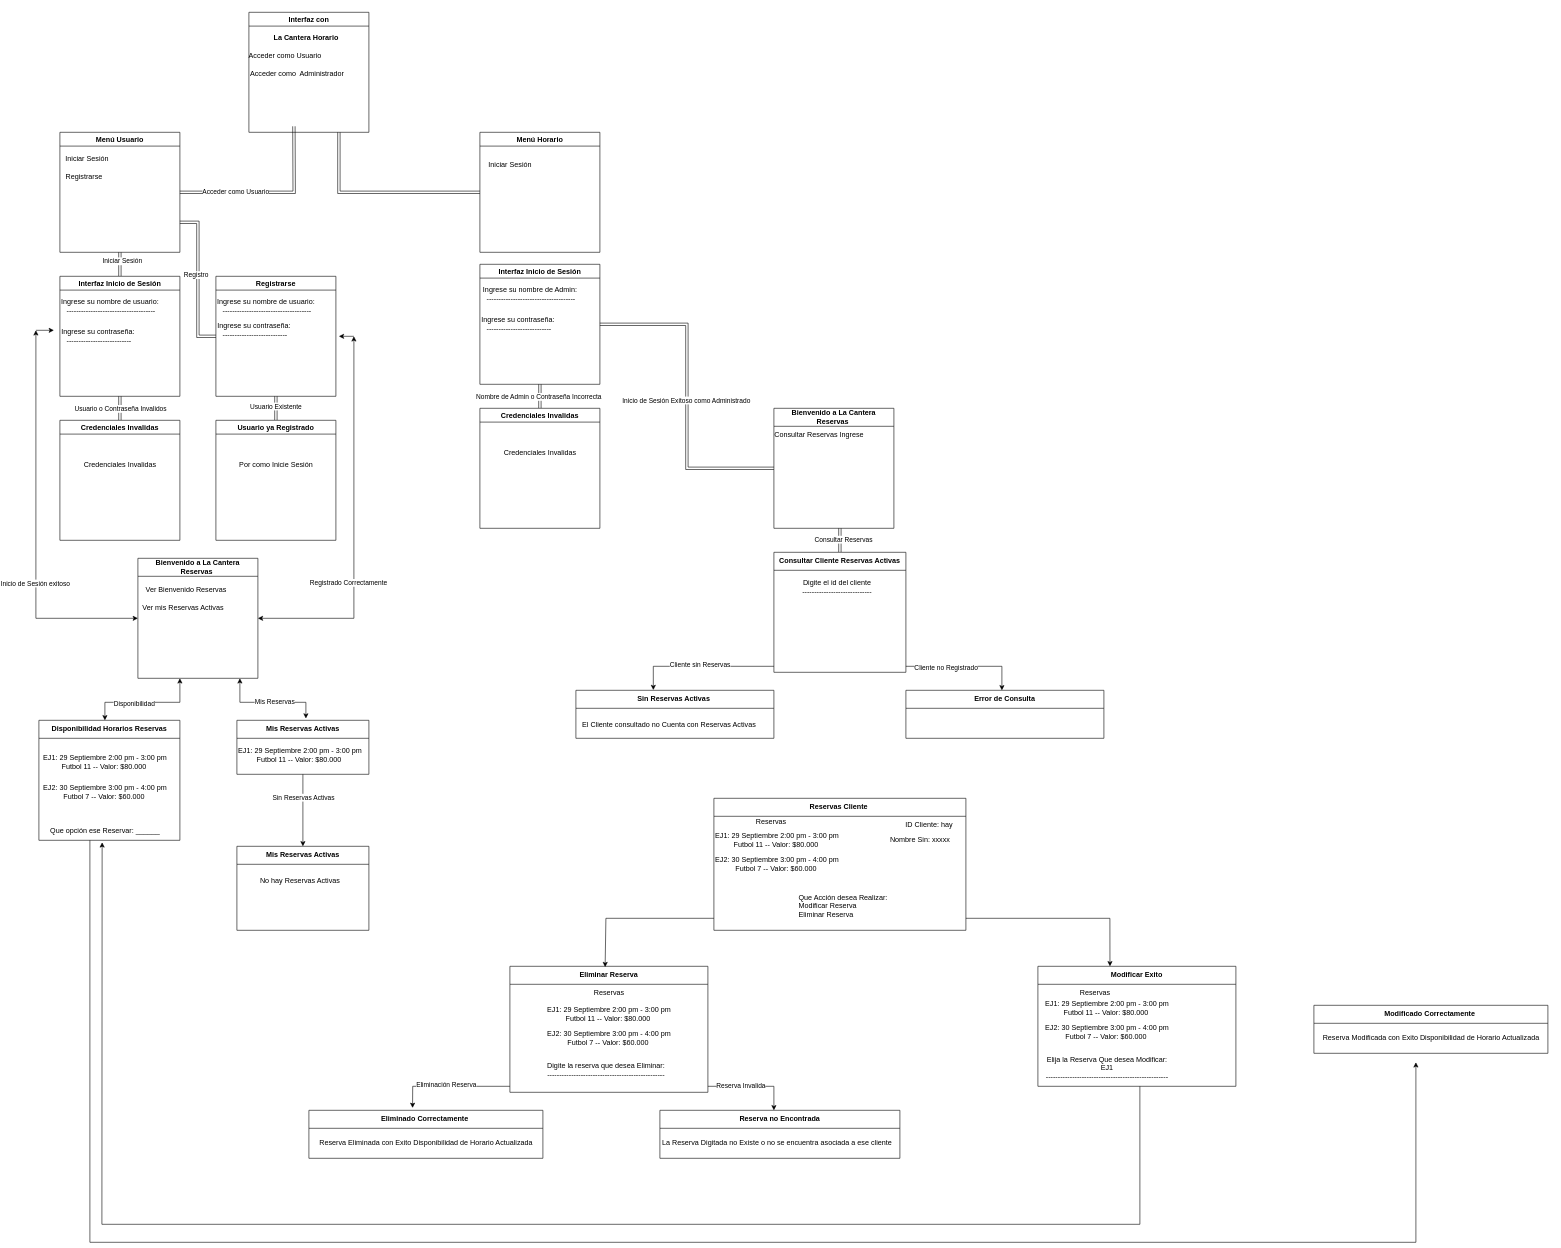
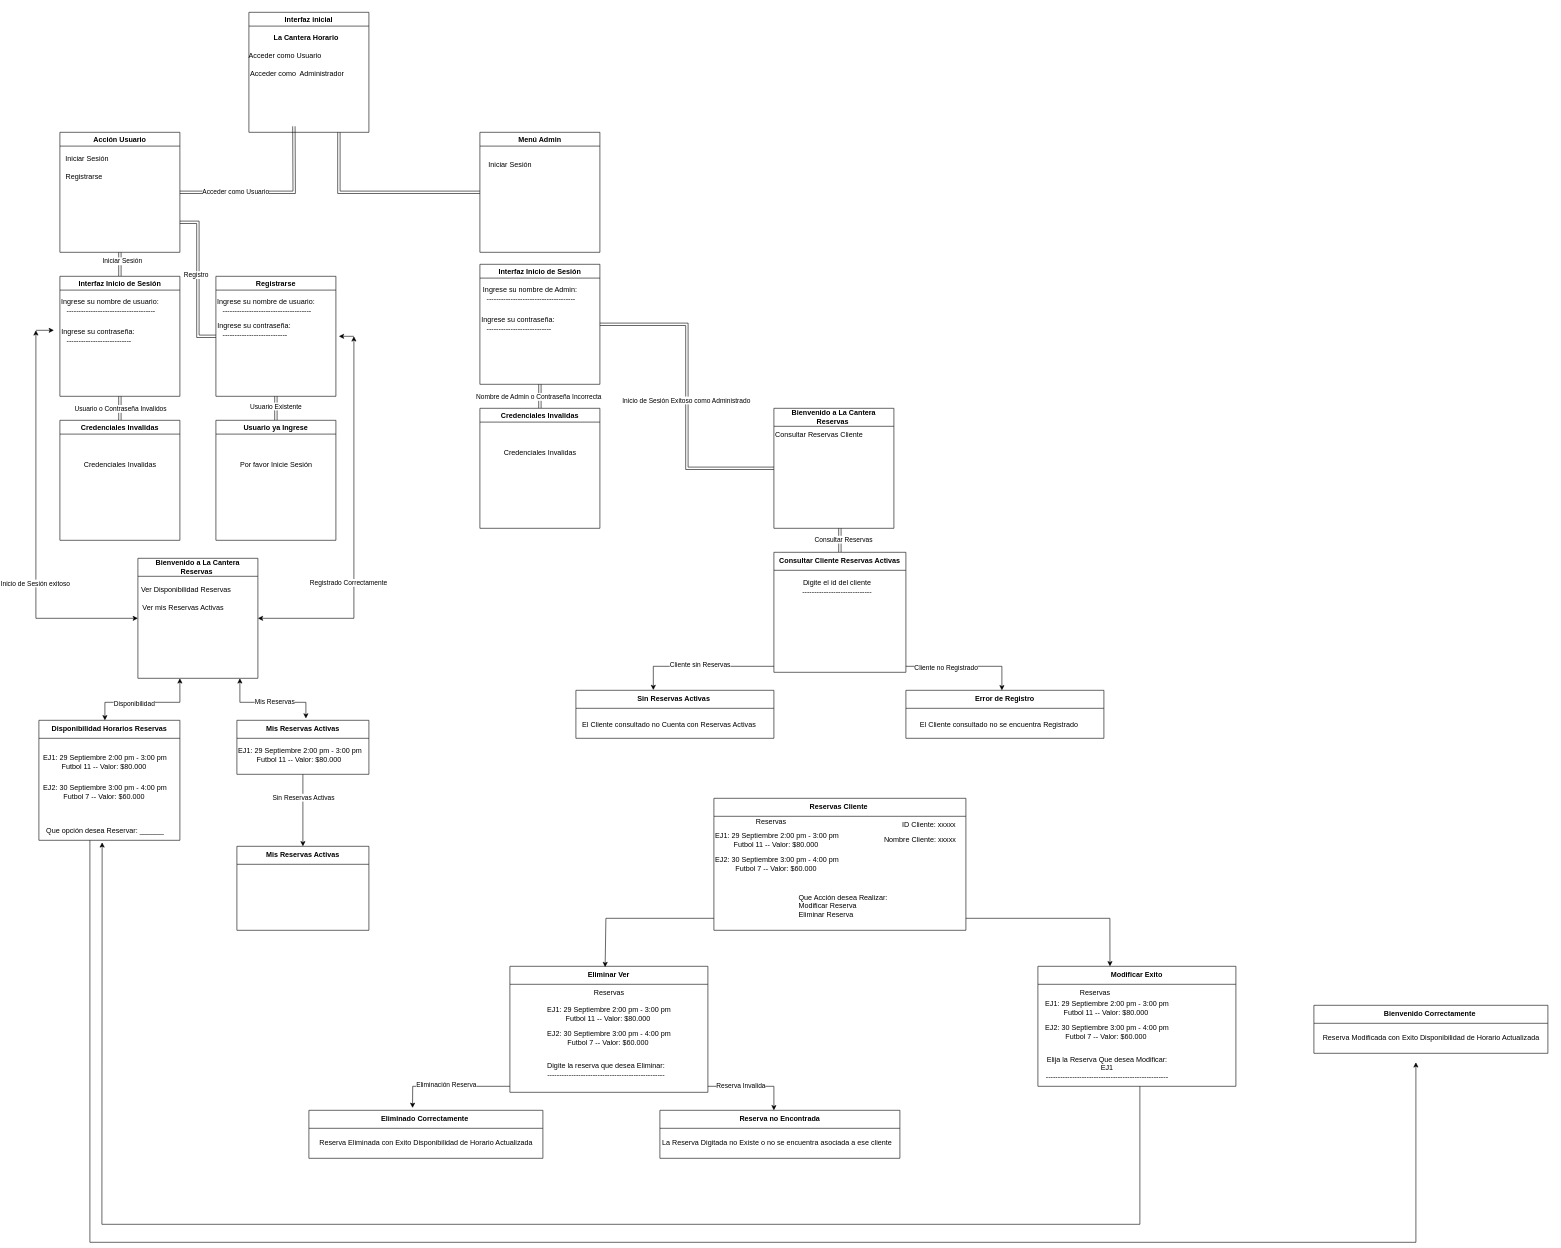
(309, 20) -> (309, 20)
(120, 140) -> (120, 140)
(540, 140) -> (540, 140)
(276, 428) -> (276, 428)
(819, 435) -> (819, 435)
(276, 465) -> (276, 465)
(186, 590) -> (186, 590)
(1005, 699) -> (1005, 699)
none -> (999, 725)
(930, 825) -> (930, 825)
(105, 831) -> (105, 831)
(921, 840) -> (921, 840)
(300, 881) -> none
(609, 975) -> (609, 975)
(1431, 1014) -> (1431, 1014)
